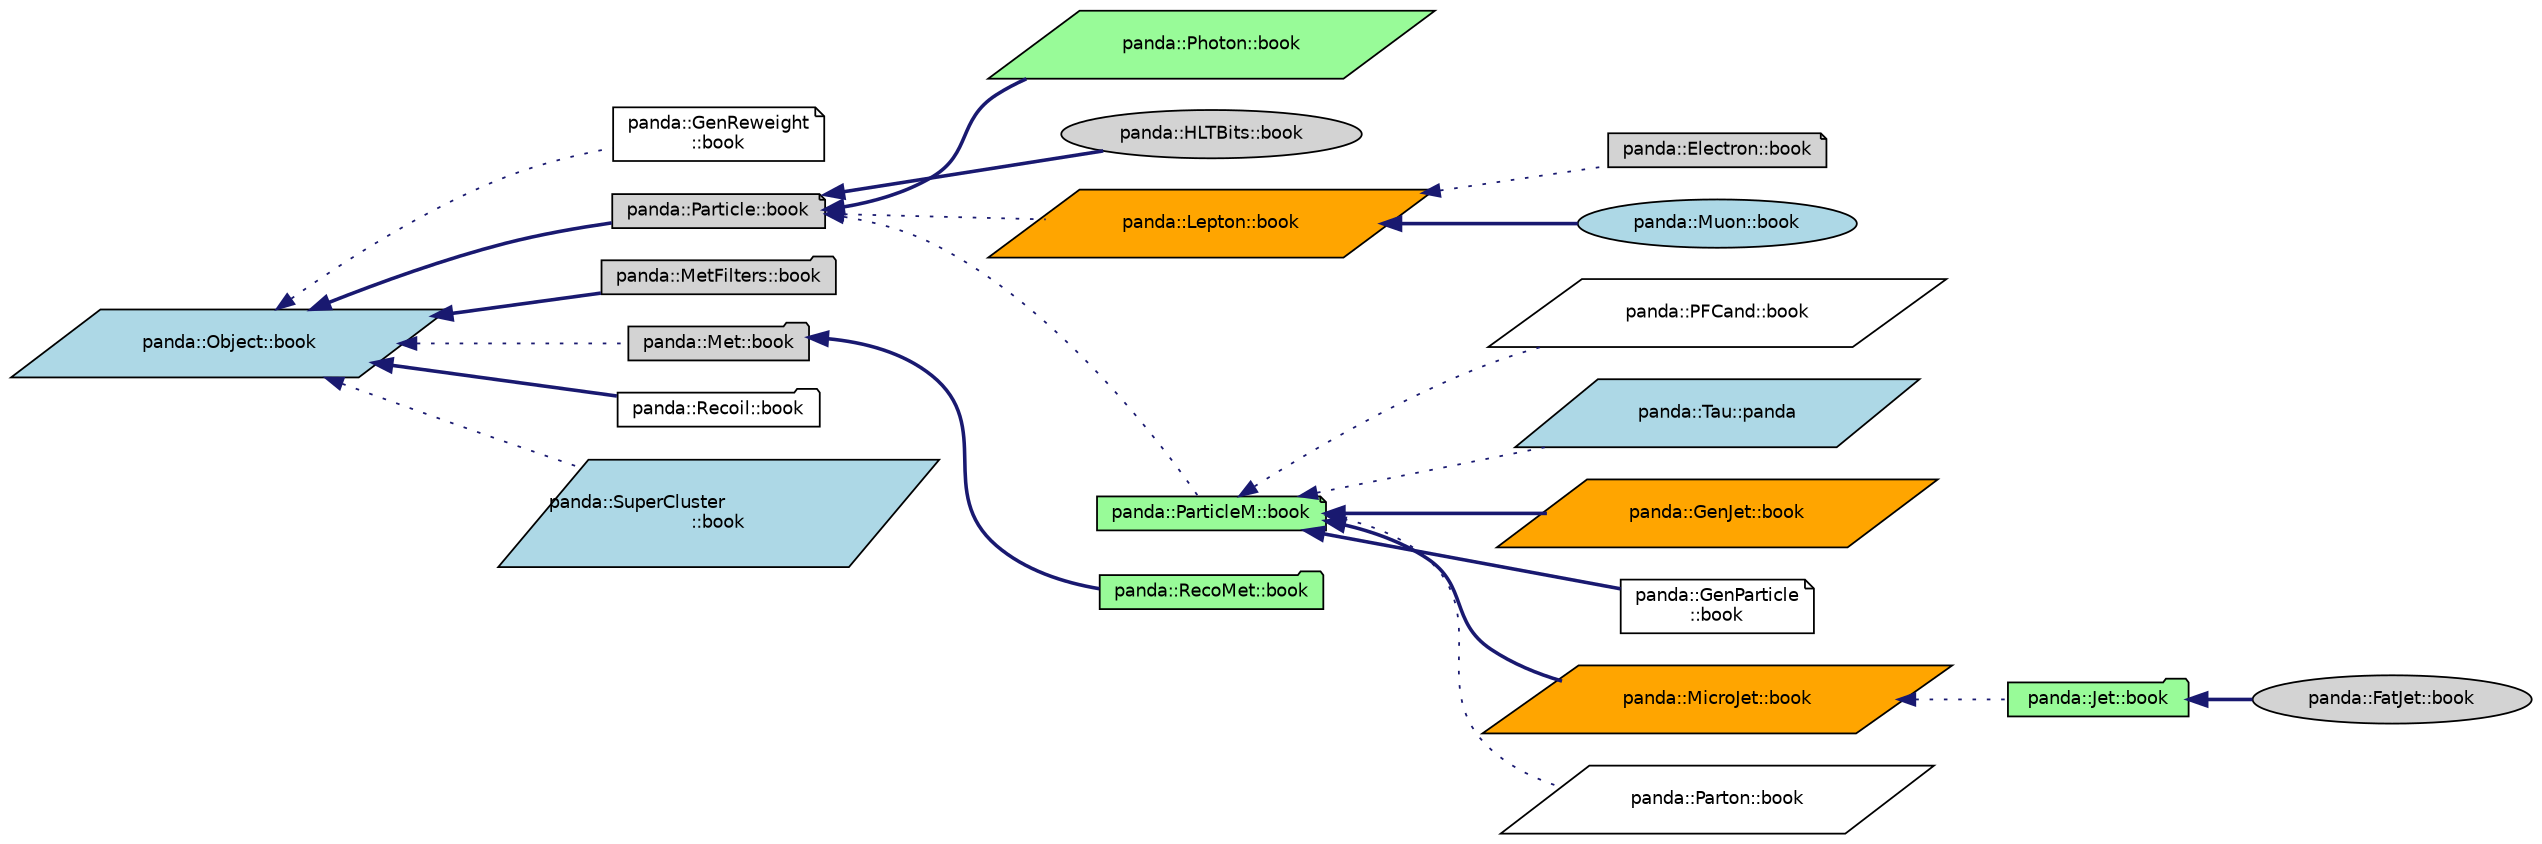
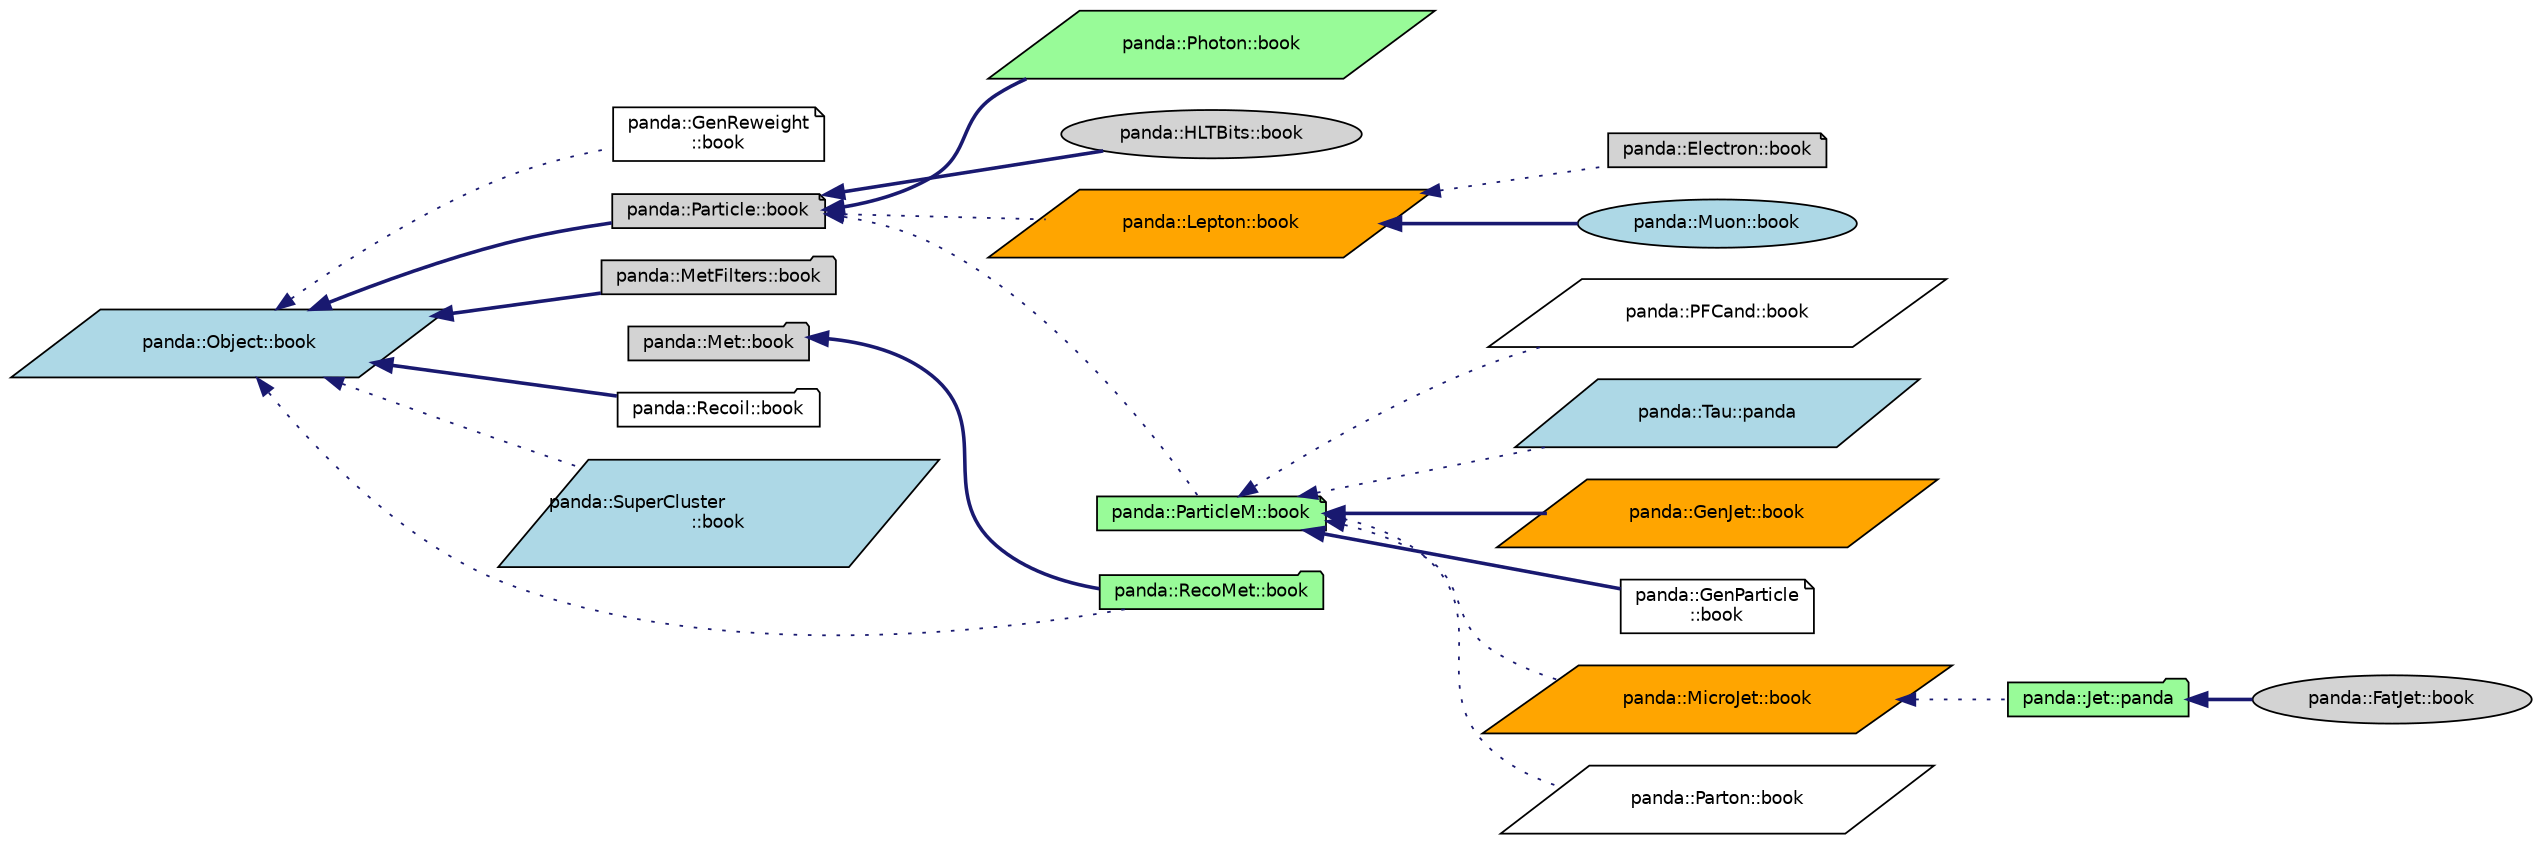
(522, 343) -> (660, 622)
(1472, 630) -> (1472, 630)
(2098, 699) -> (2098, 699)
